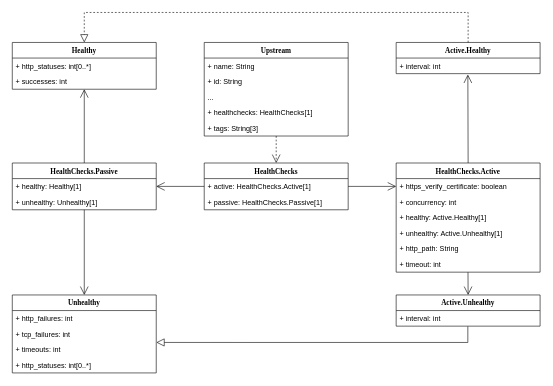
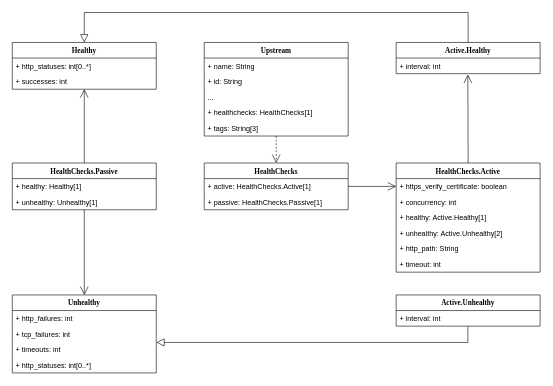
(279, 12) -> (279, 12)
(181, 186) -> none
(458, 233) -> (458, 233)
(468, 289) -> none
